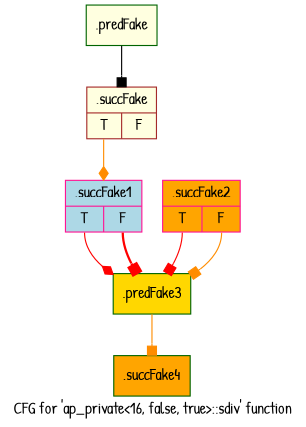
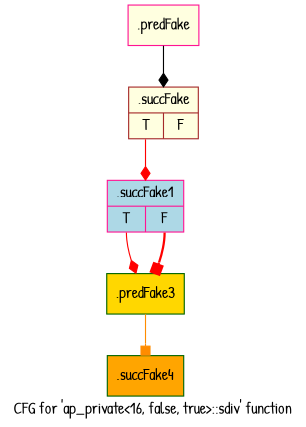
(122, 25) -> (163, 25)
(122, 61) -> (163, 59)
(104, 153) -> (146, 153)
(201, 206) -> none
